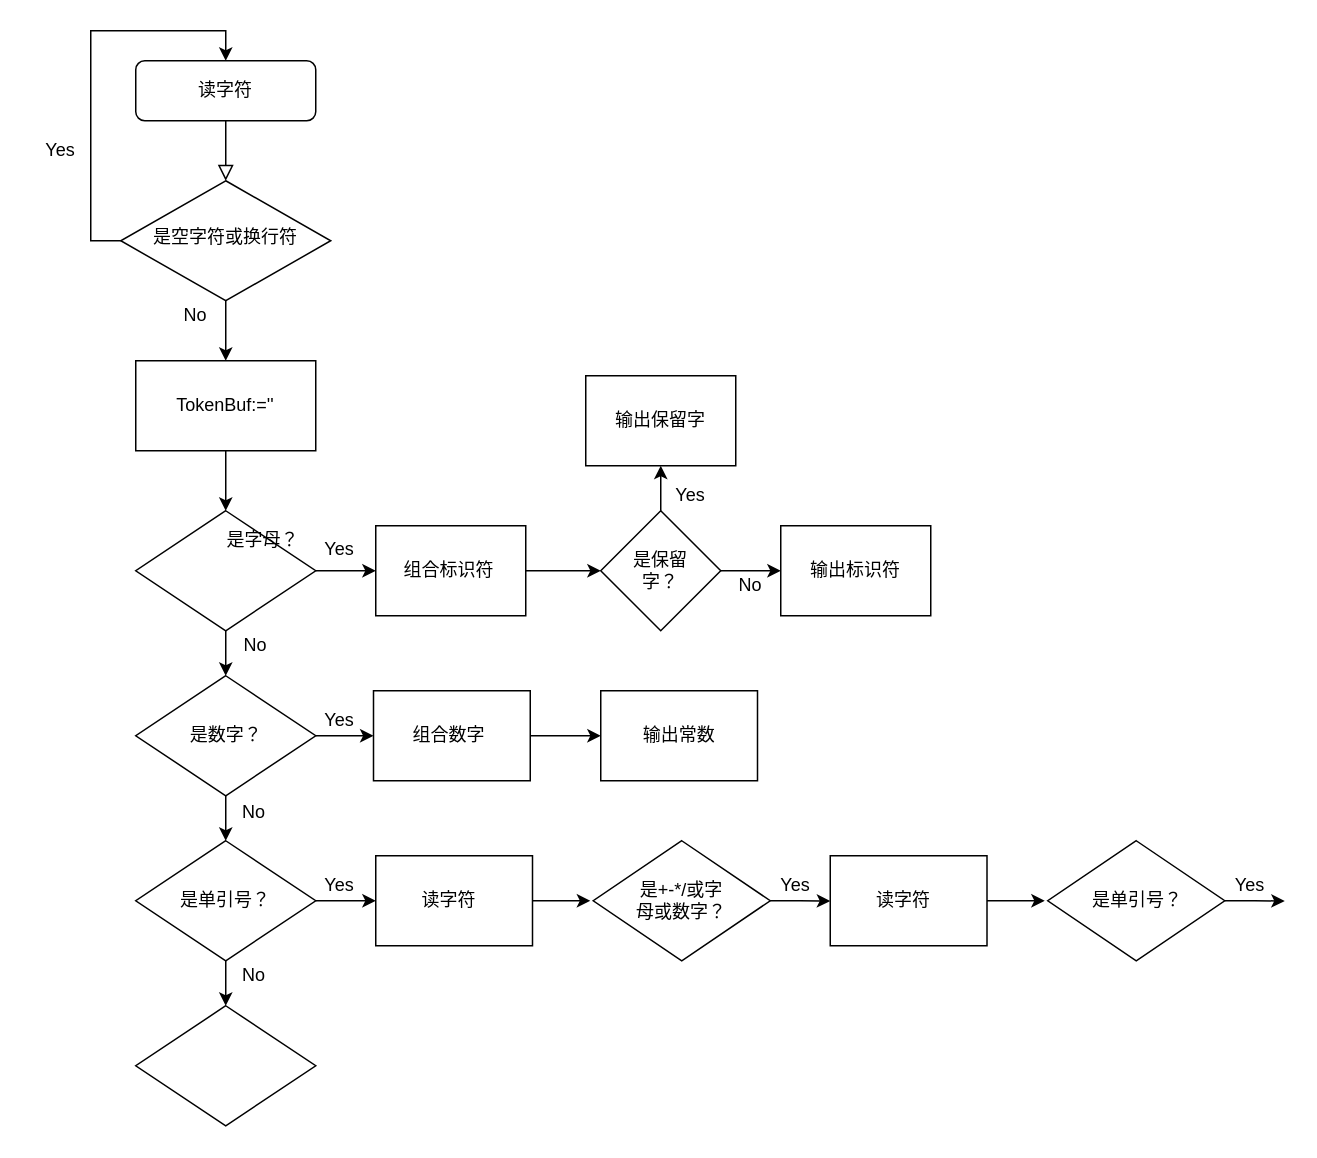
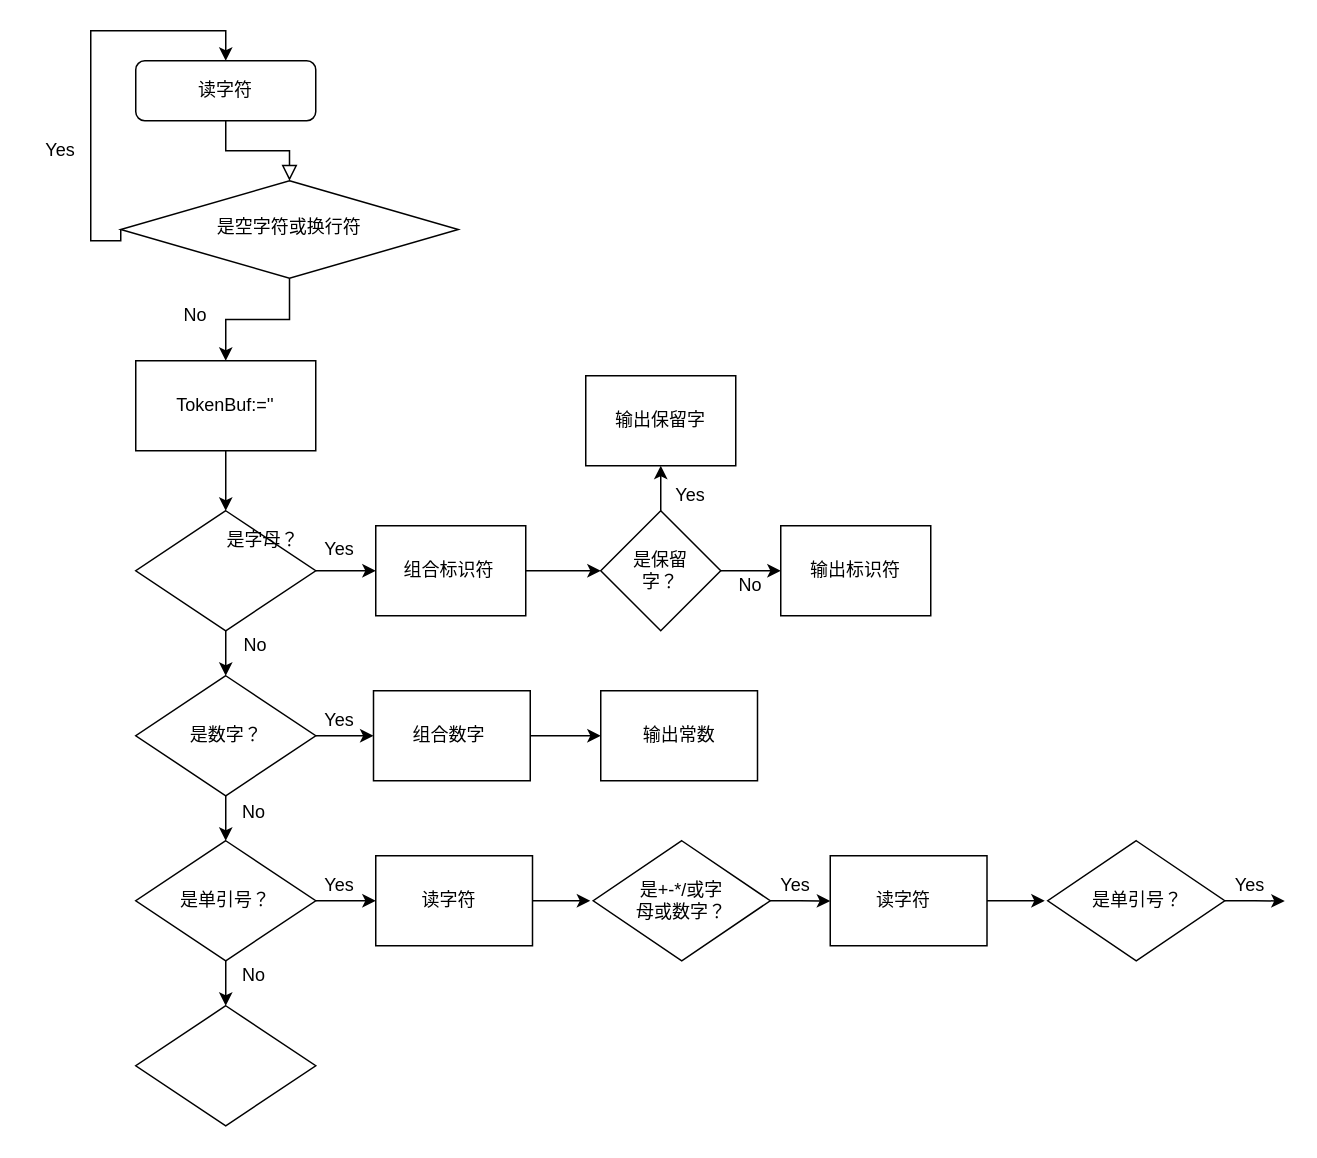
(226, 241) -> (290, 230)
